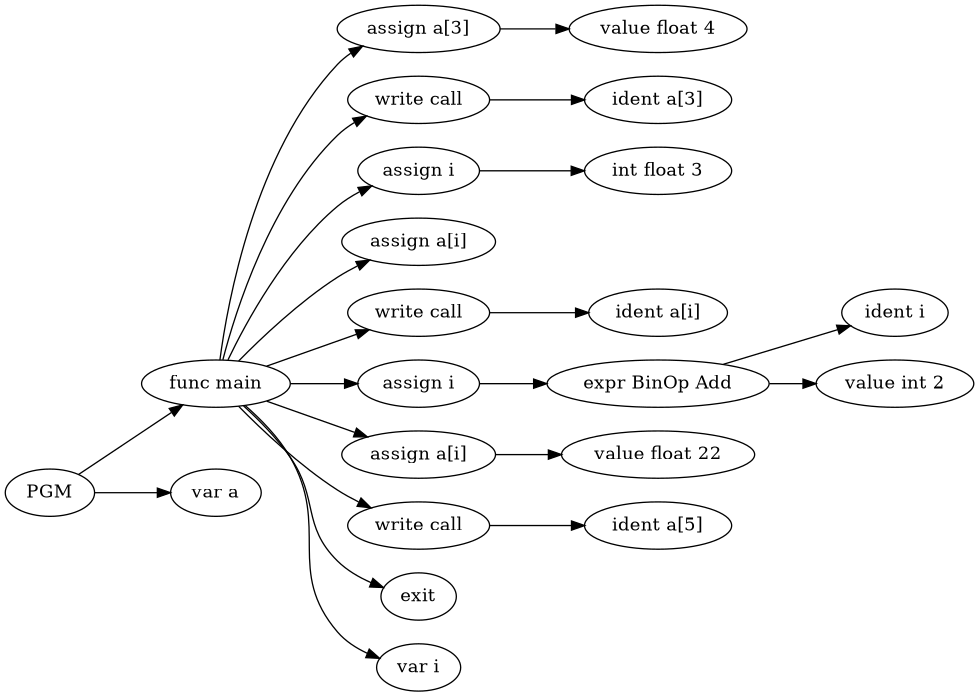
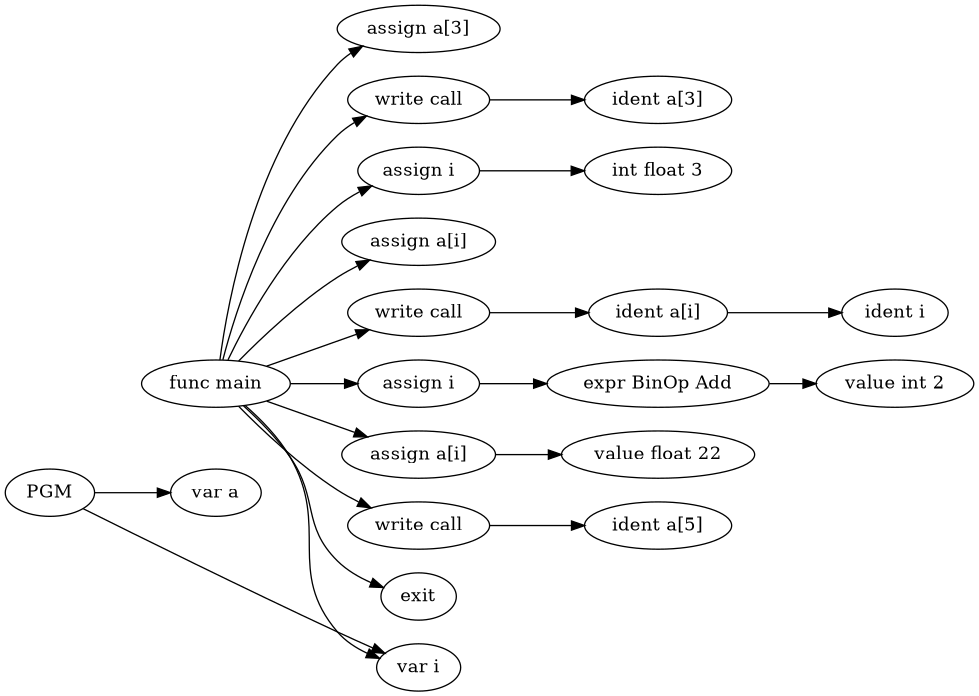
(658, 29) -> none
(781, 347) -> (778, 313)
(125, 443) -> (227, 580)
